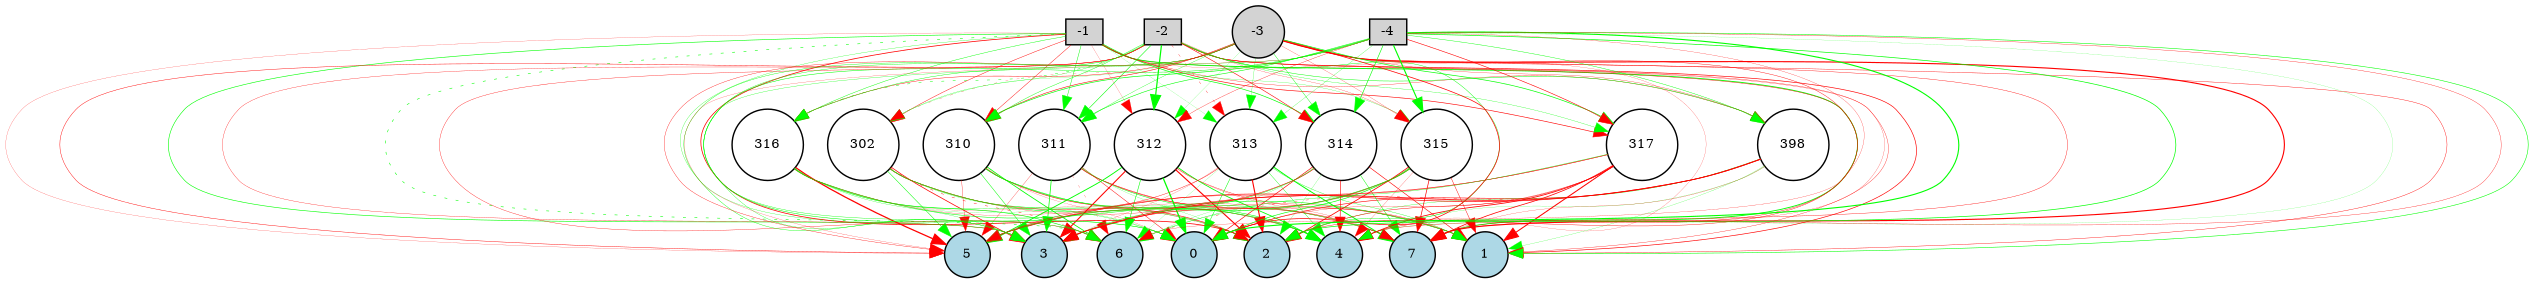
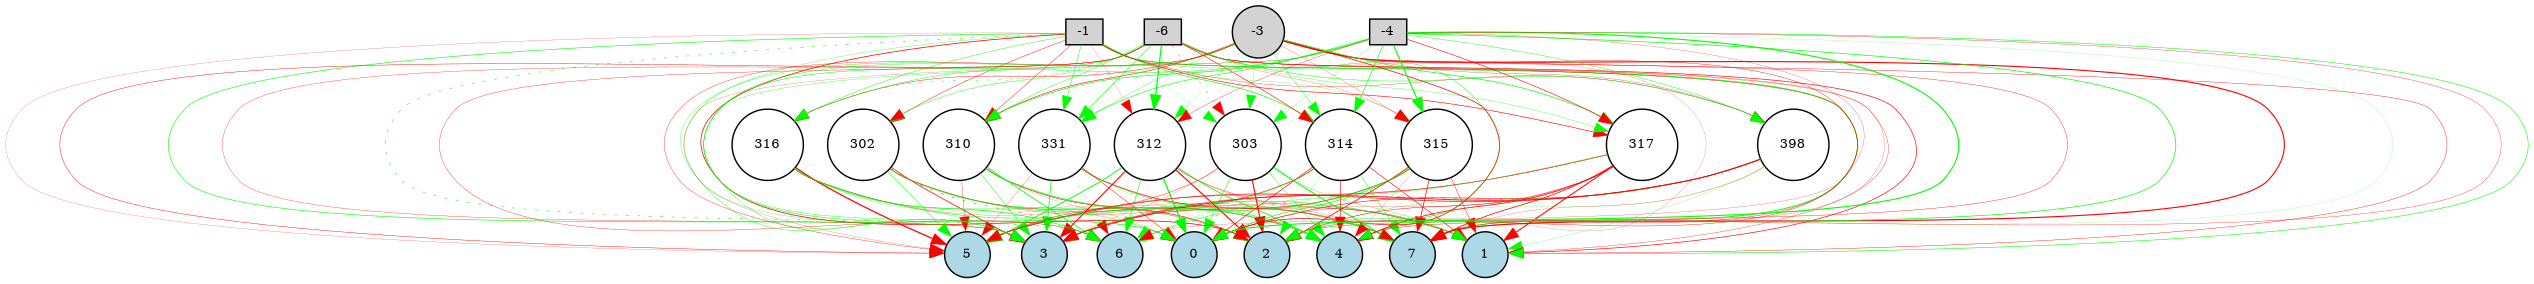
(1163, 32) -> (1163, 32)
(1054, 145) -> (1054, 145)
(1246, 145) -> (1246, 145)
